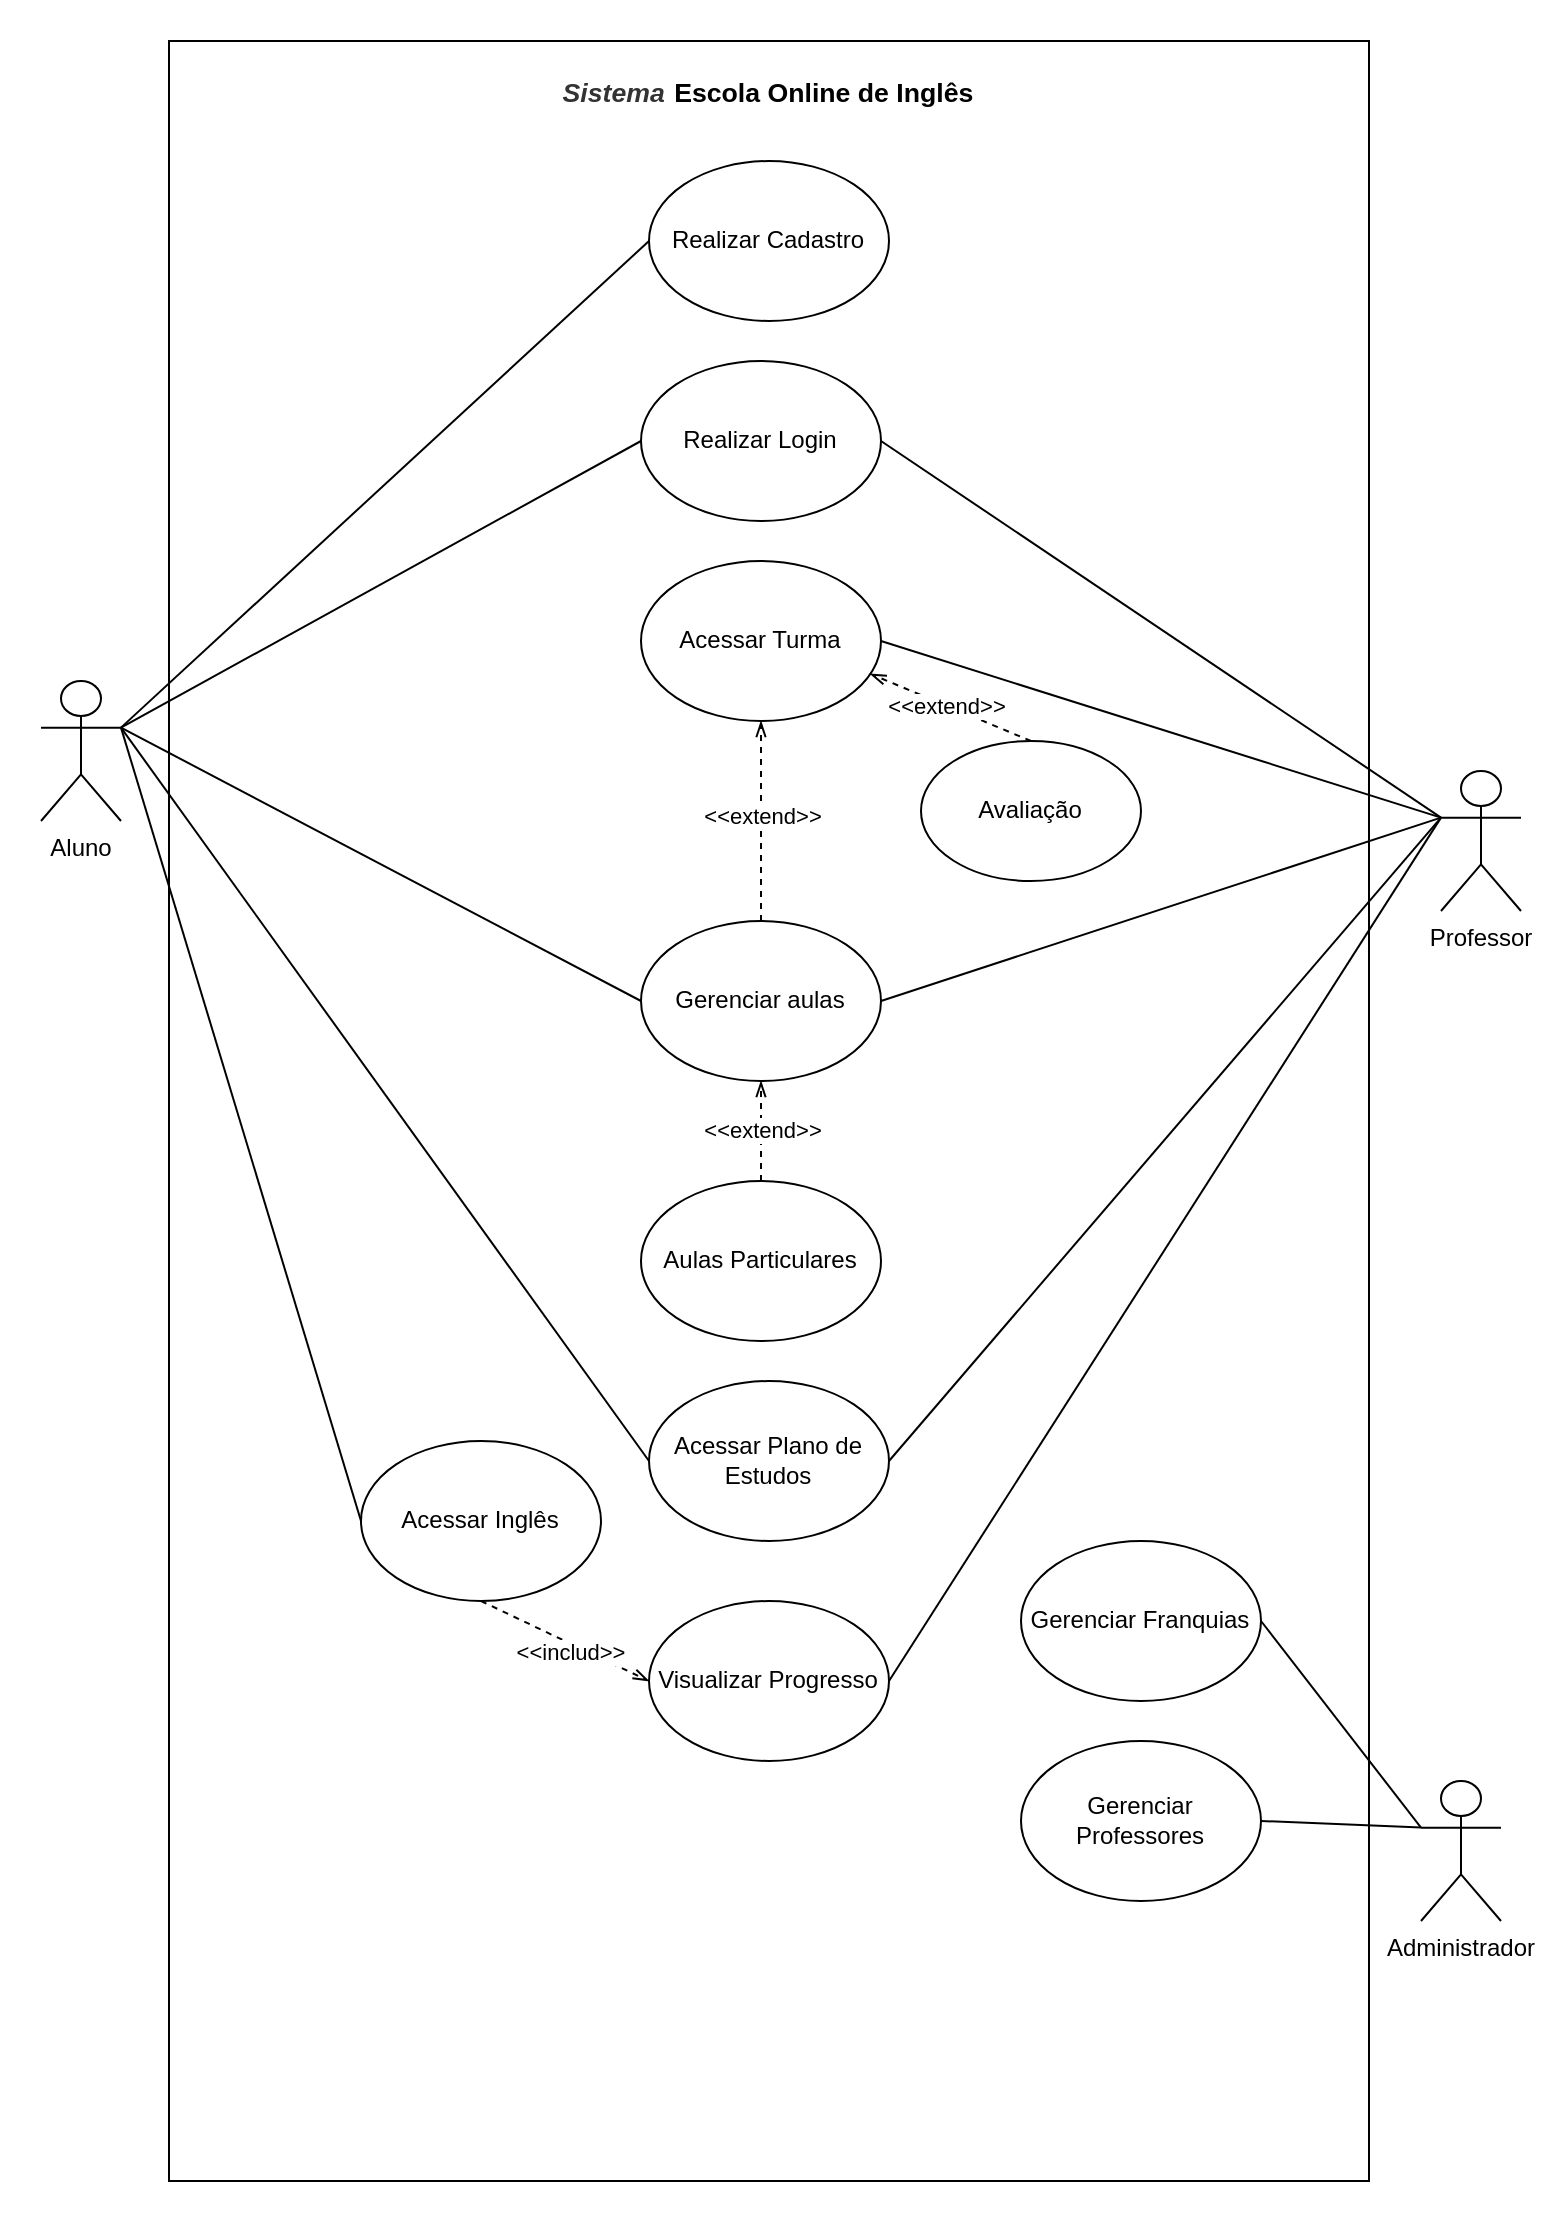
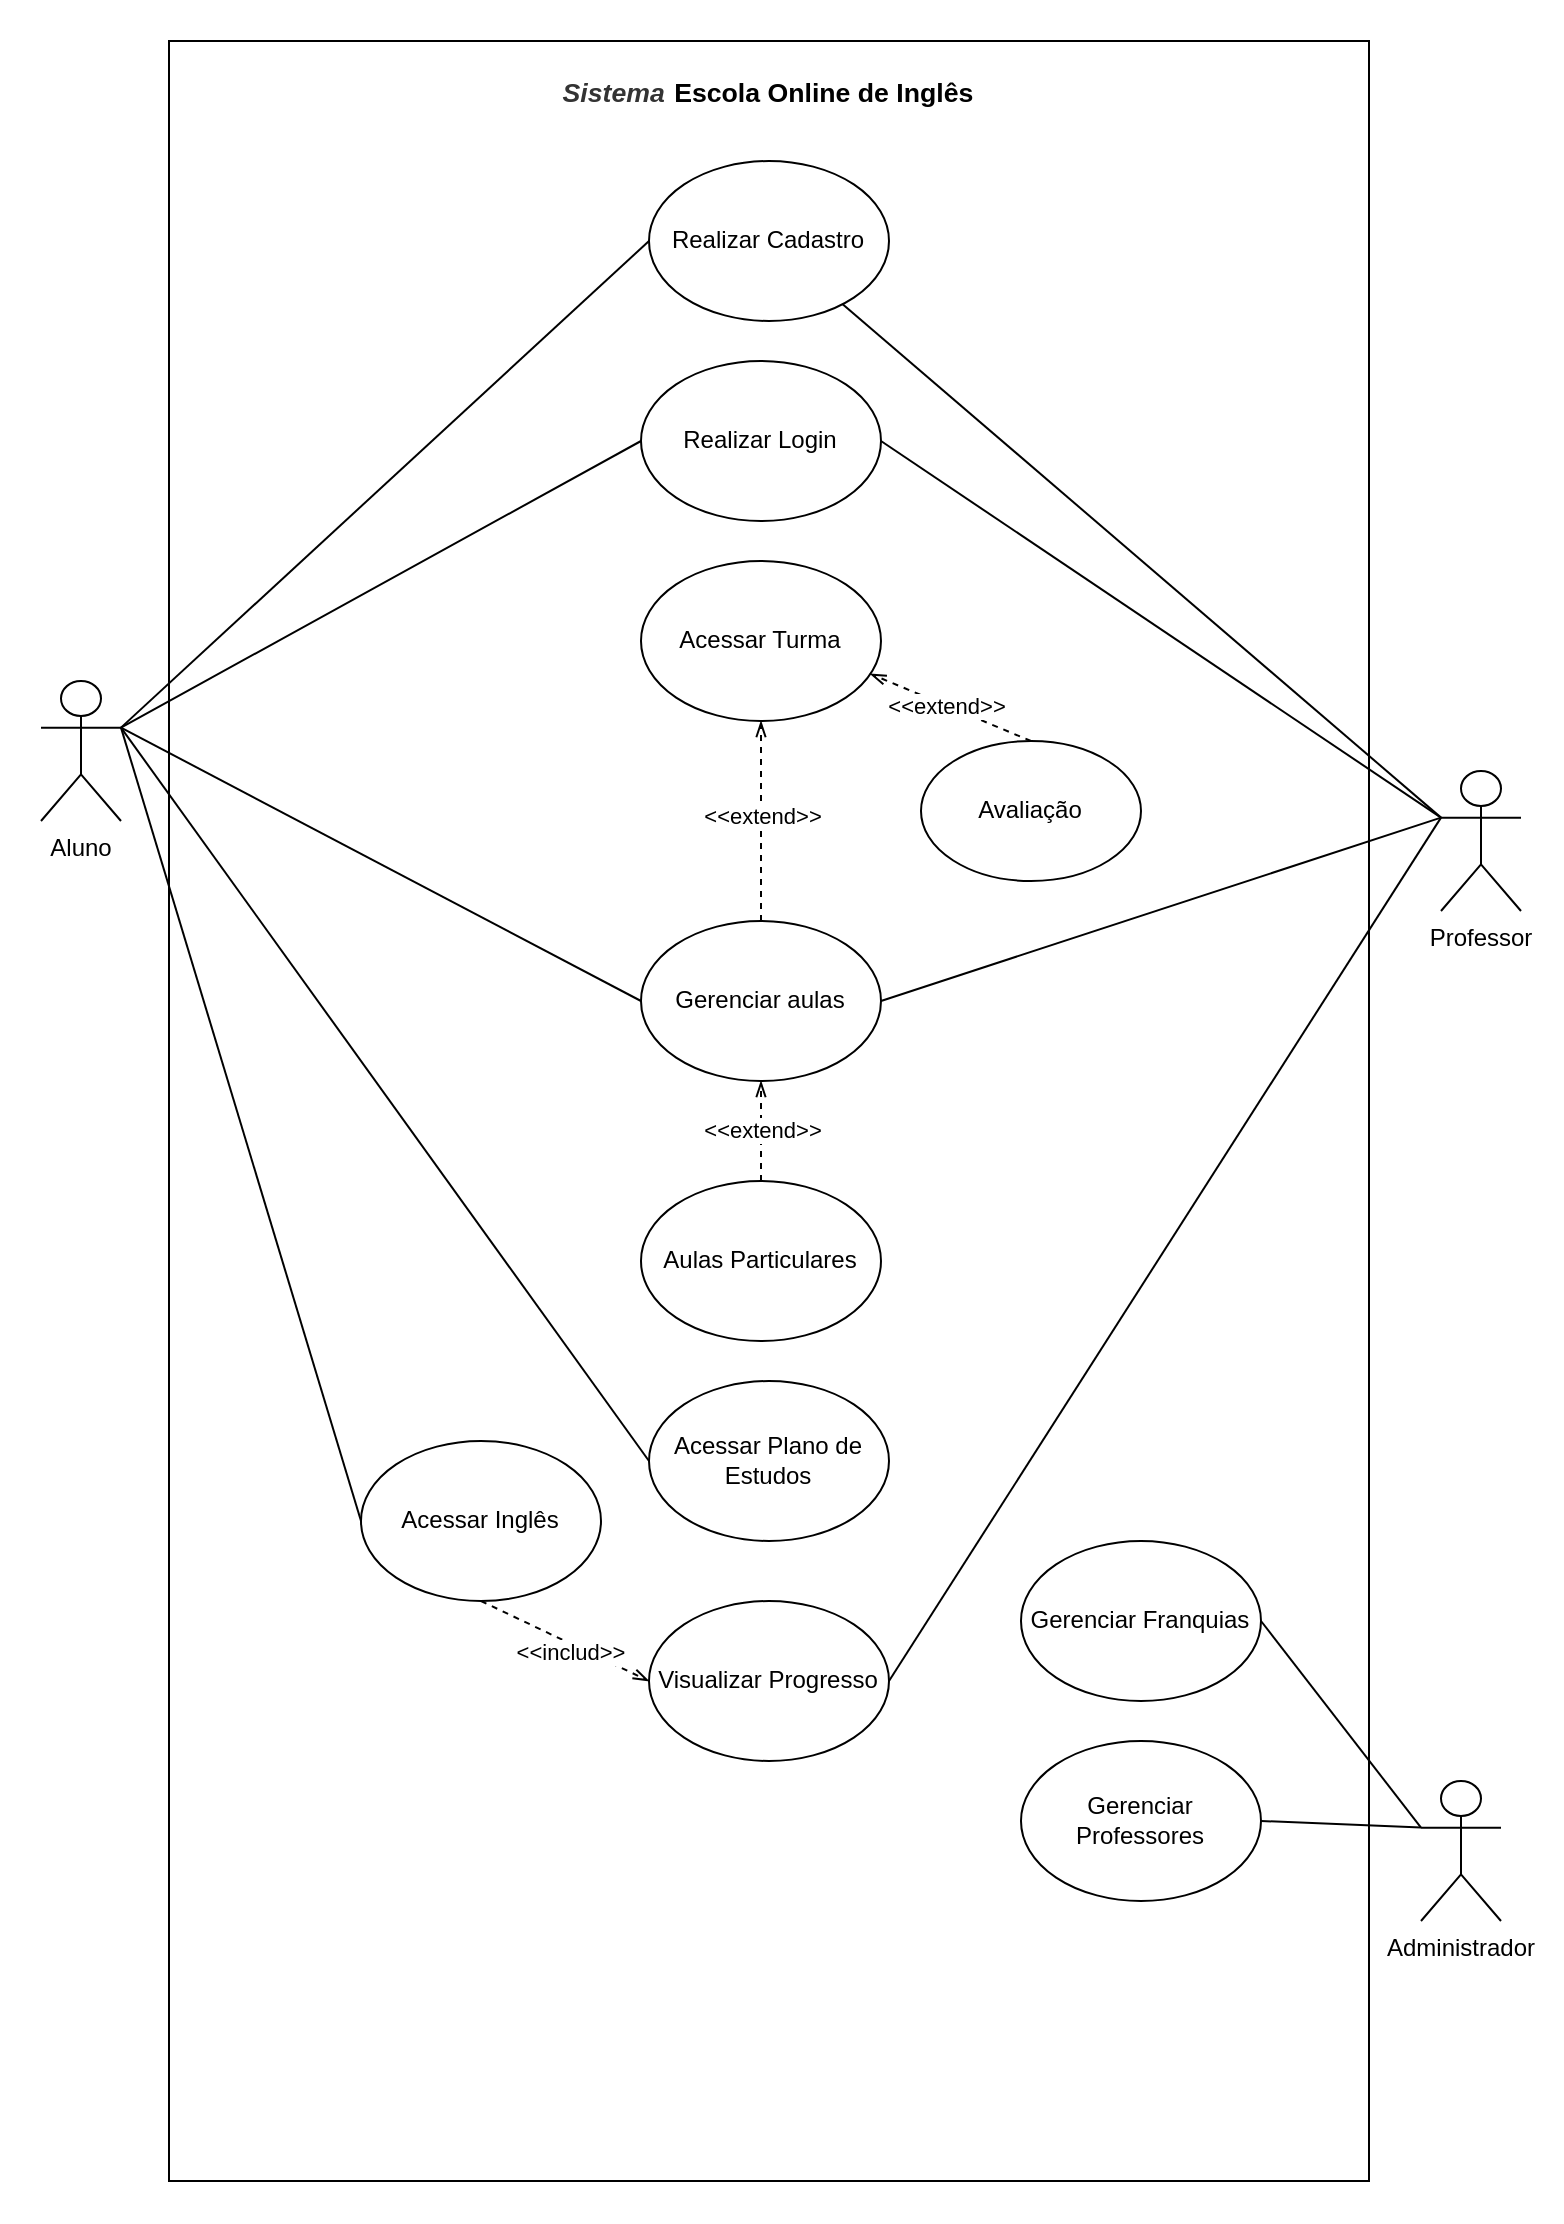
(1157, 728) -> (1133, 553)
(1158, 1148) -> none
